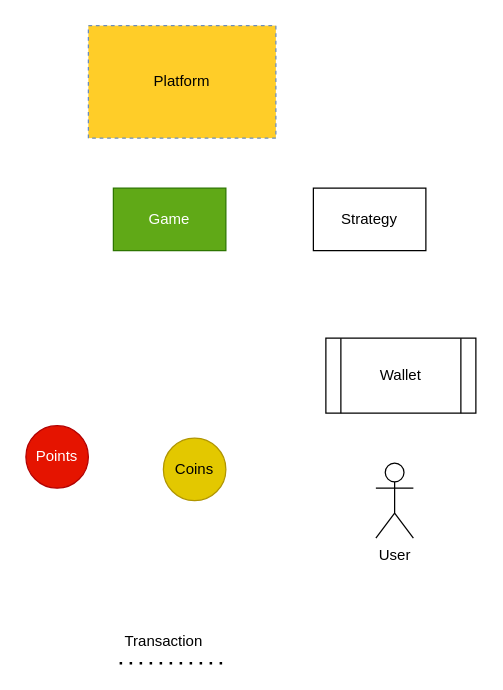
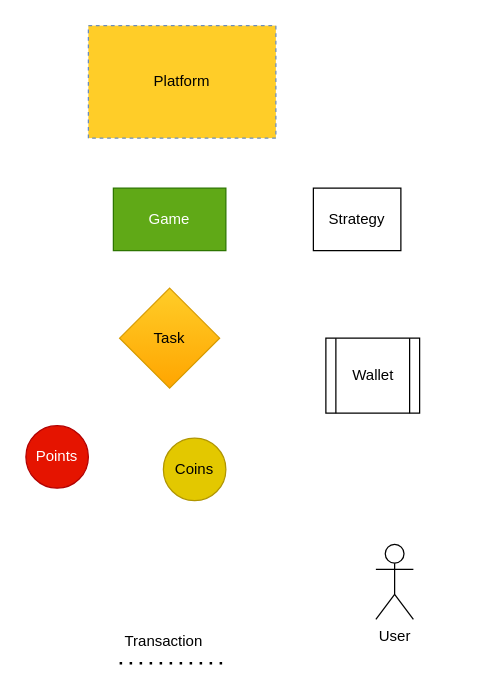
(369, 219) -> (357, 219)
none -> (169, 338)
(401, 376) -> (373, 376)
(394, 501) -> (394, 582)
